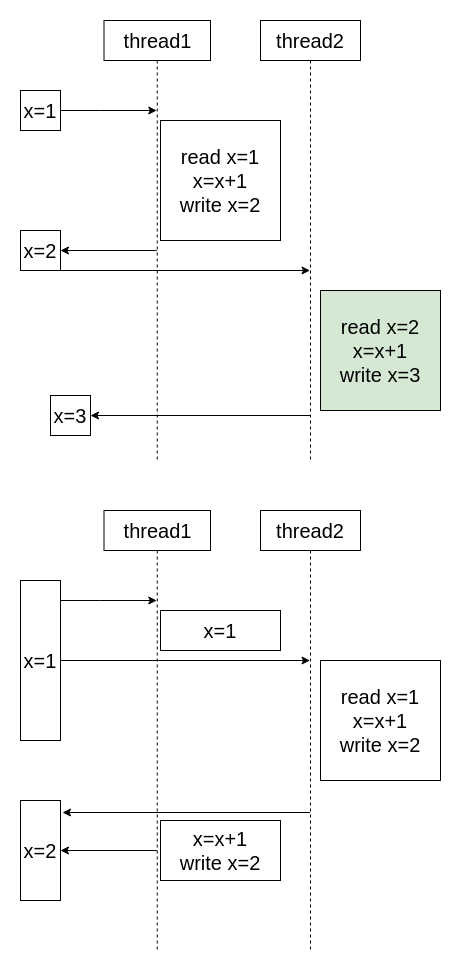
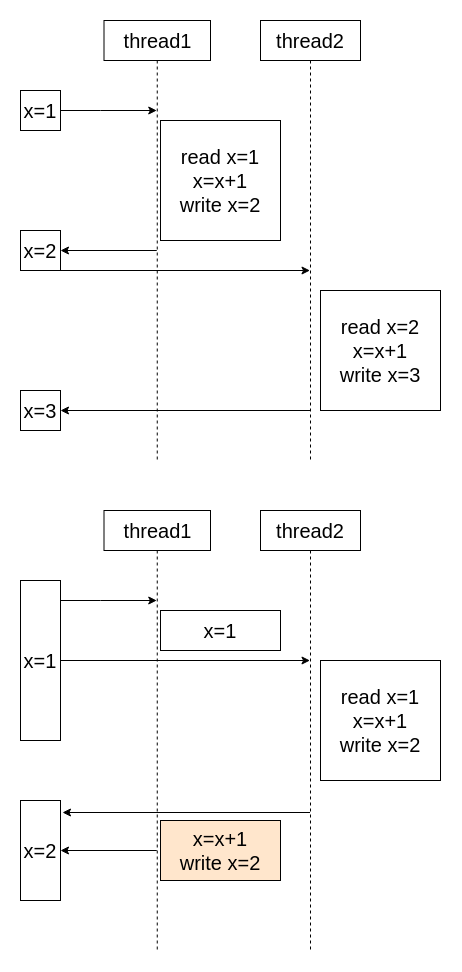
(381, 351) -> (381, 351)
(71, 416) -> (41, 411)
(221, 851) -> (221, 851)
